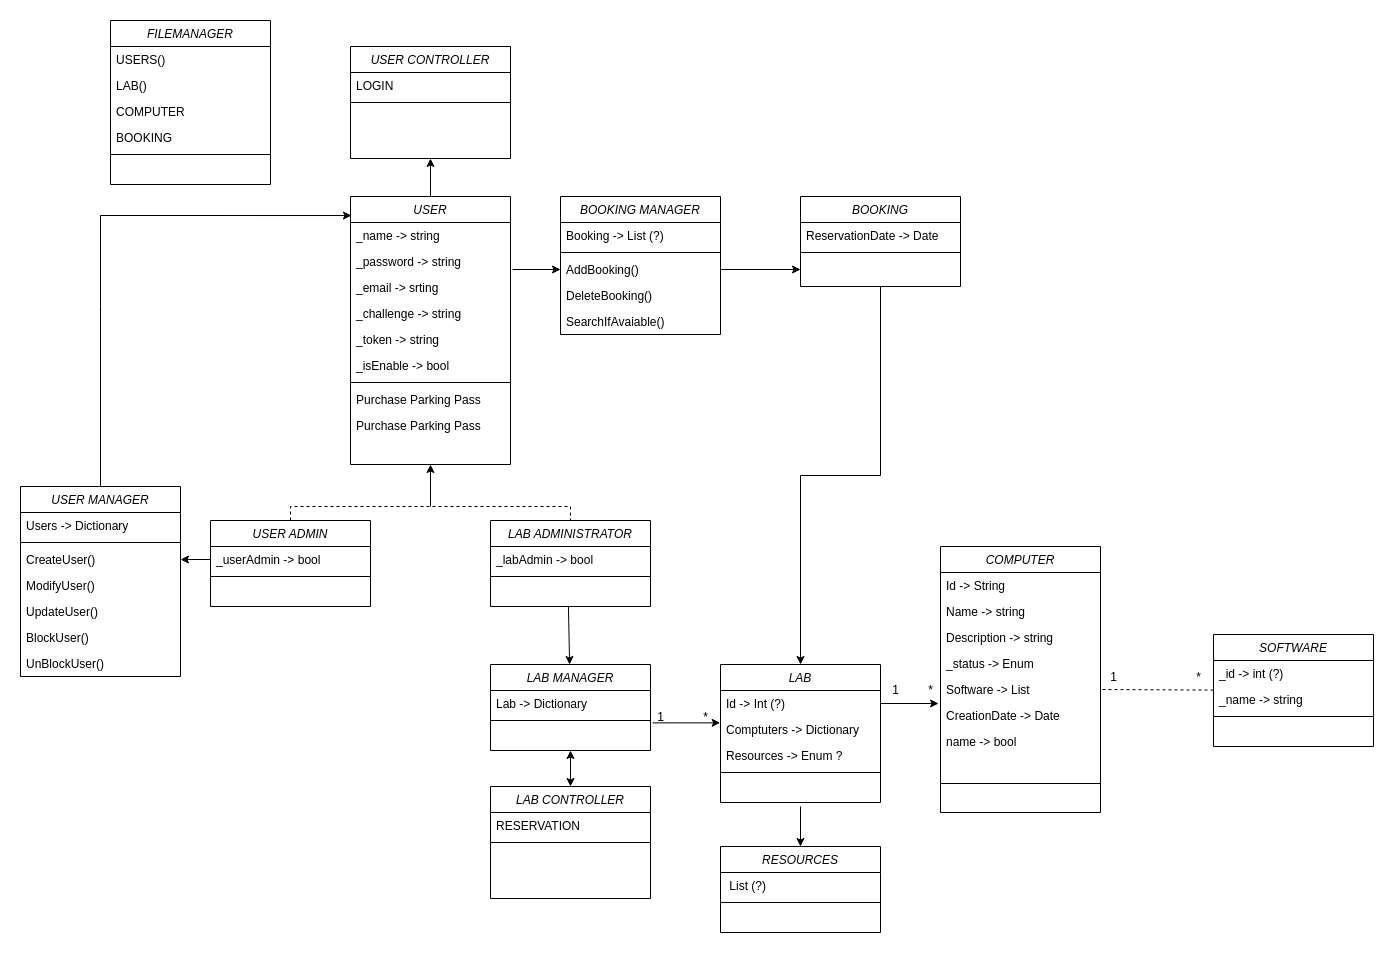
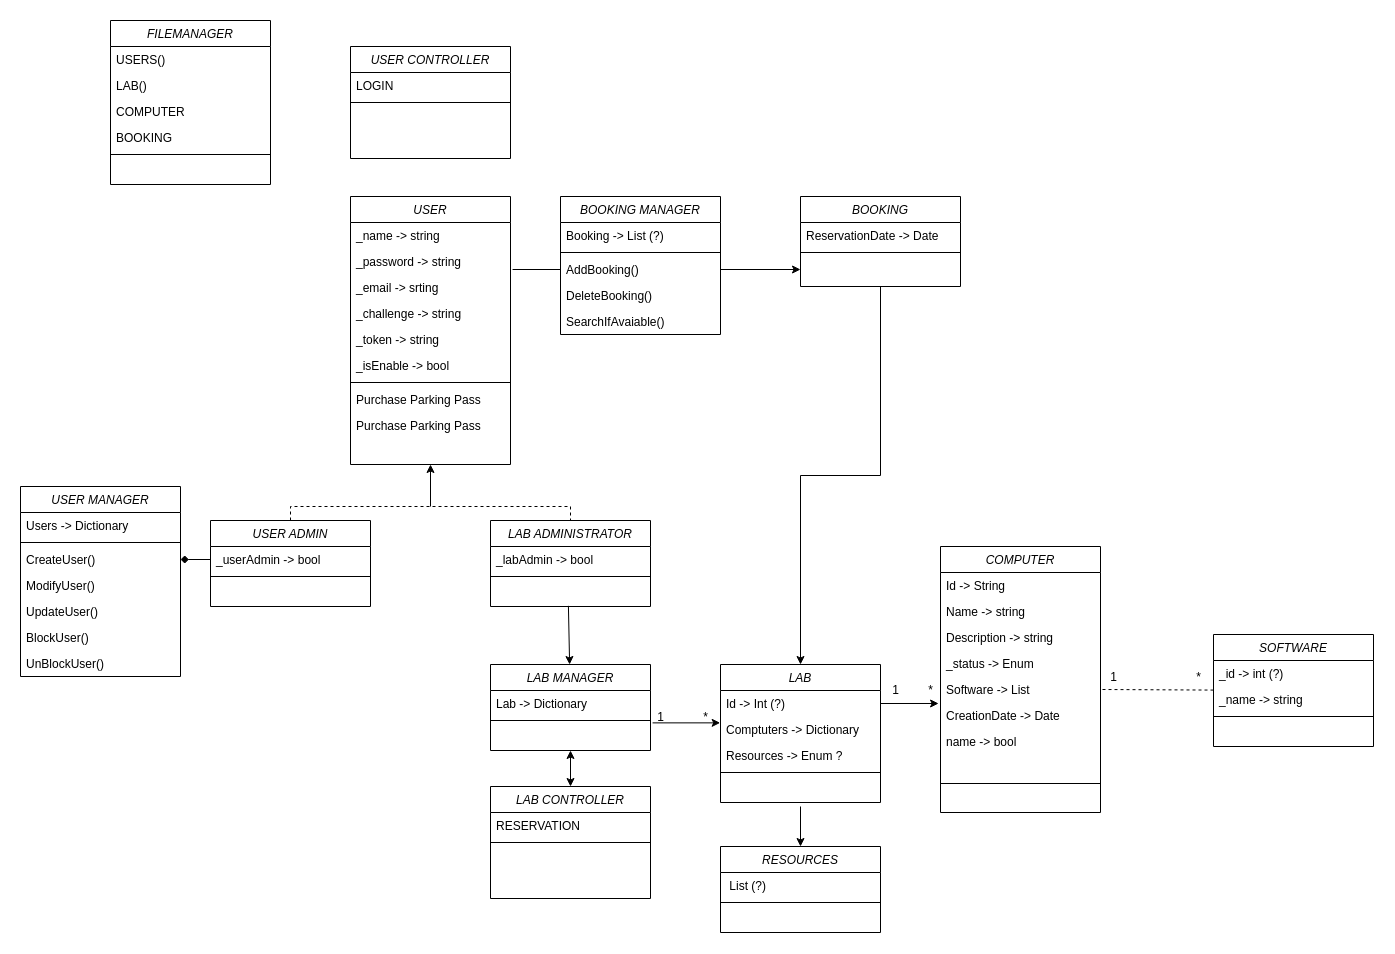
(431, 181) -> none
(101, 230) -> none
(552, 270) -> (554, 270)
(189, 560) -> (189, 560)
